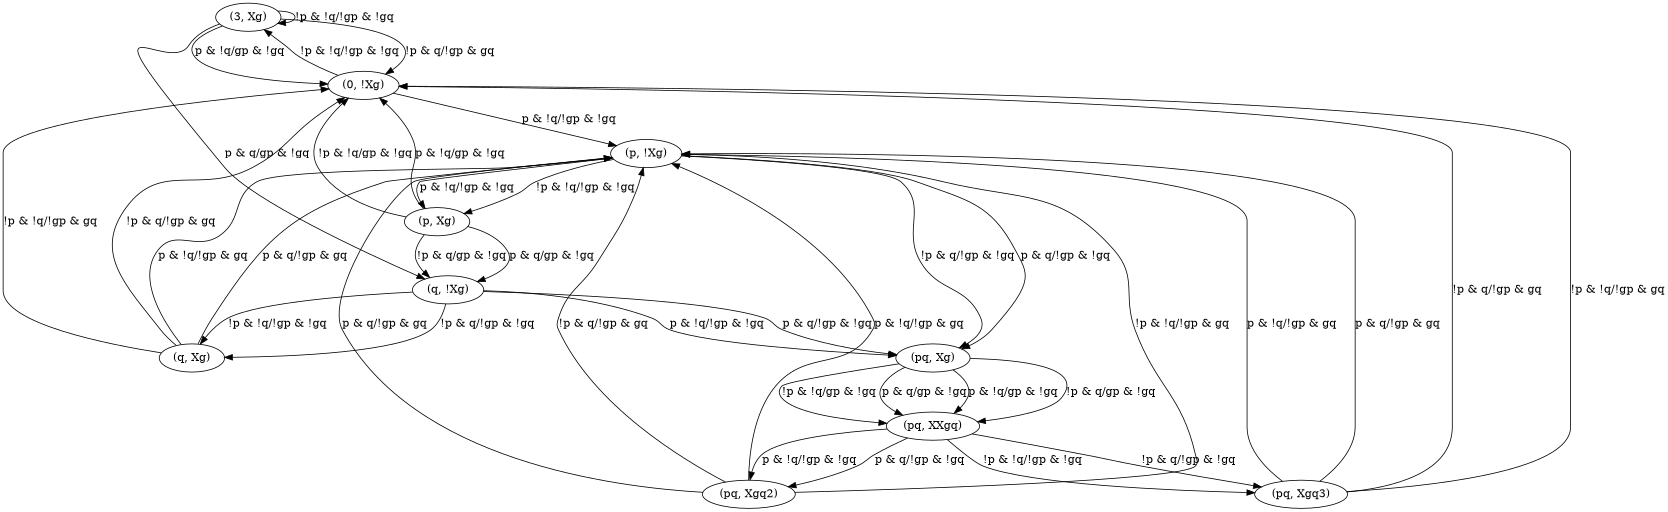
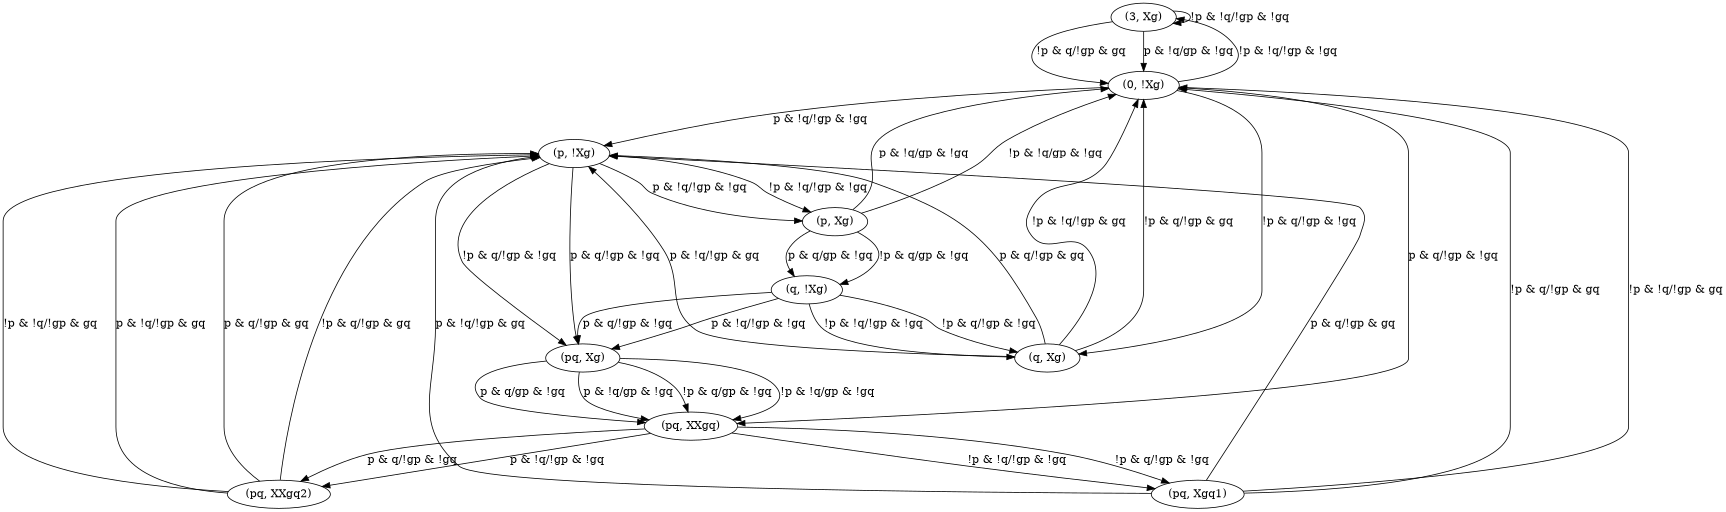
(219, 161) -> none
none -> (1262, 261)
none -> (1305, 385)
(749, 494) -> (279, 494)
(1301, 494) -> (1198, 494)
